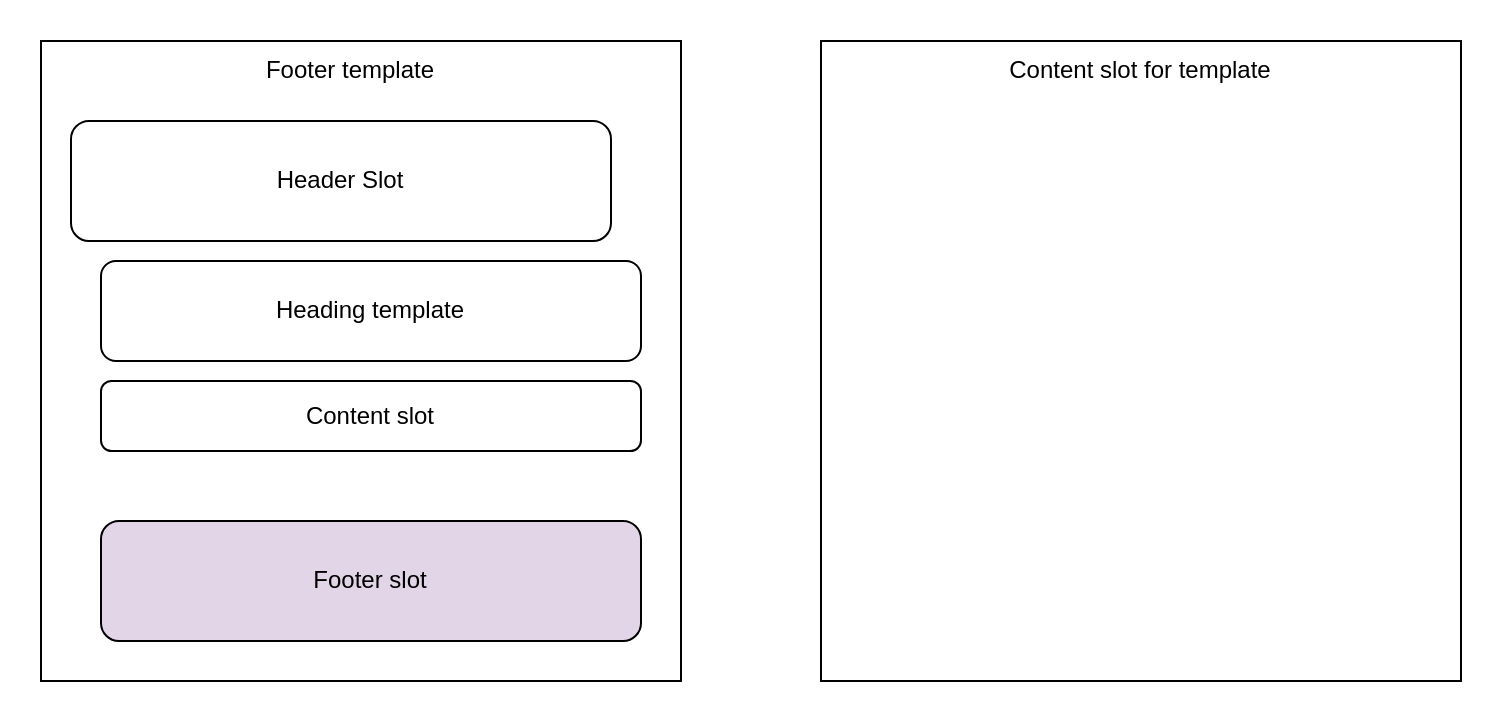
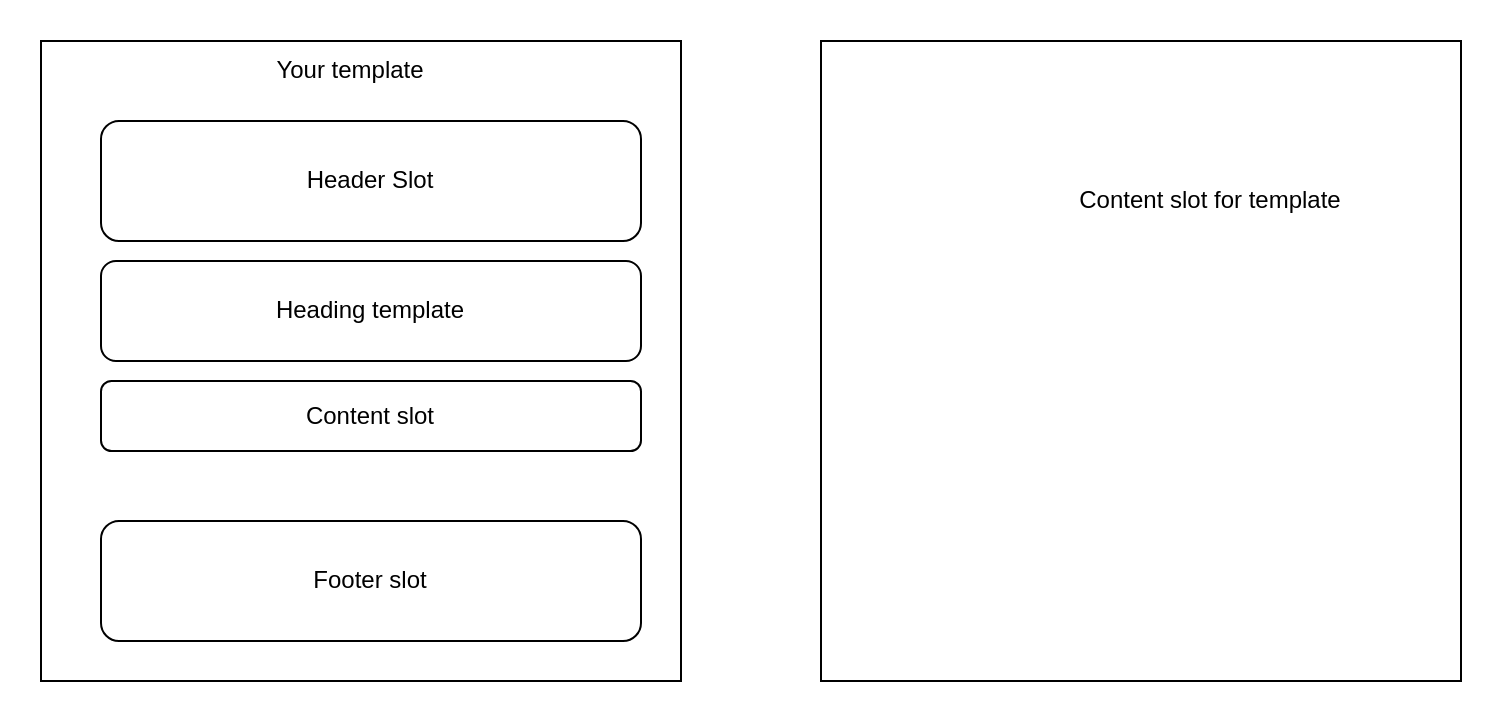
(351, 71) -> (351, 71)
(1141, 71) -> (1211, 201)
(341, 181) -> (371, 181)
(371, 581) -> (371, 581)
